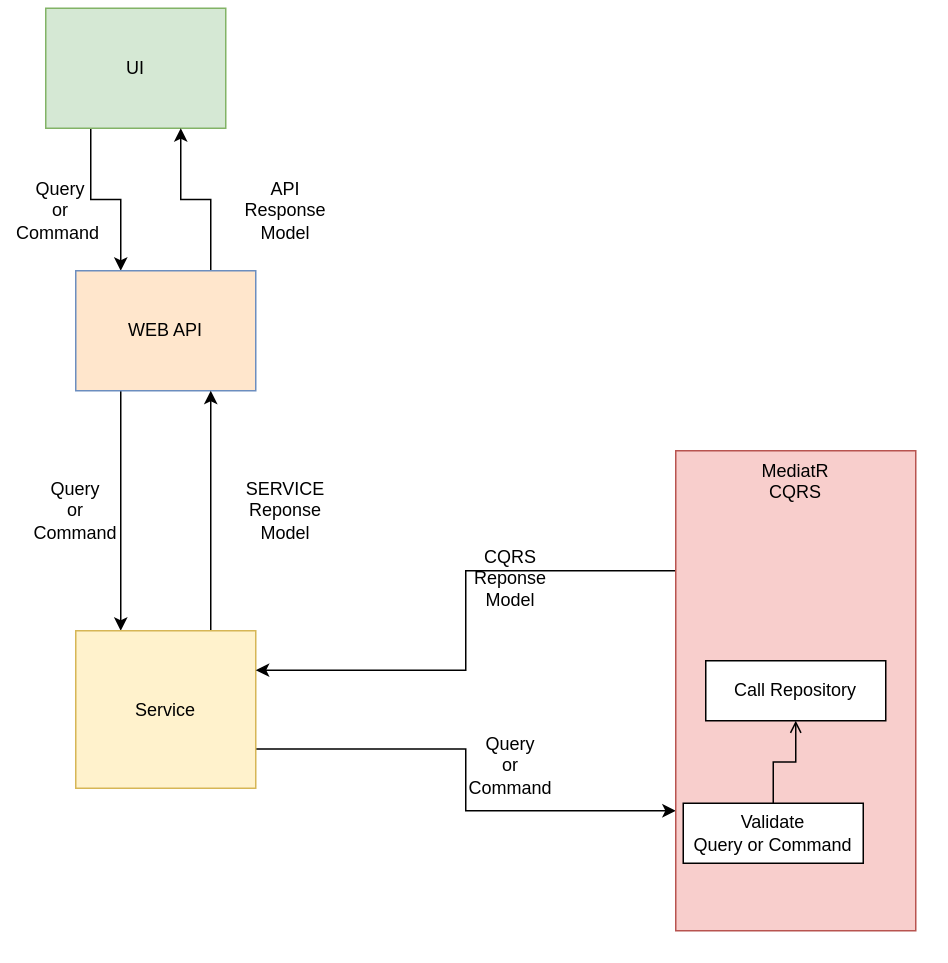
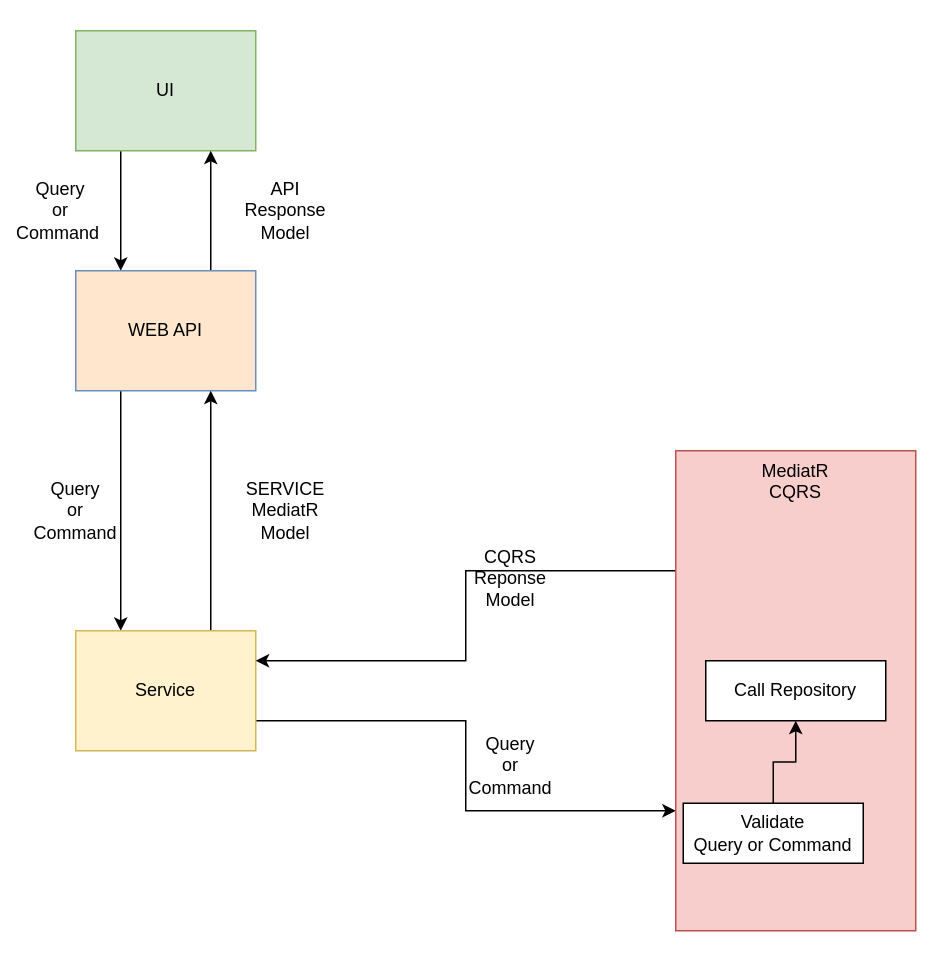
(136, 68) -> (166, 91)
(286, 511) -> (286, 511)
(166, 710) -> (166, 691)
(796, 729) -> (796, 732)
